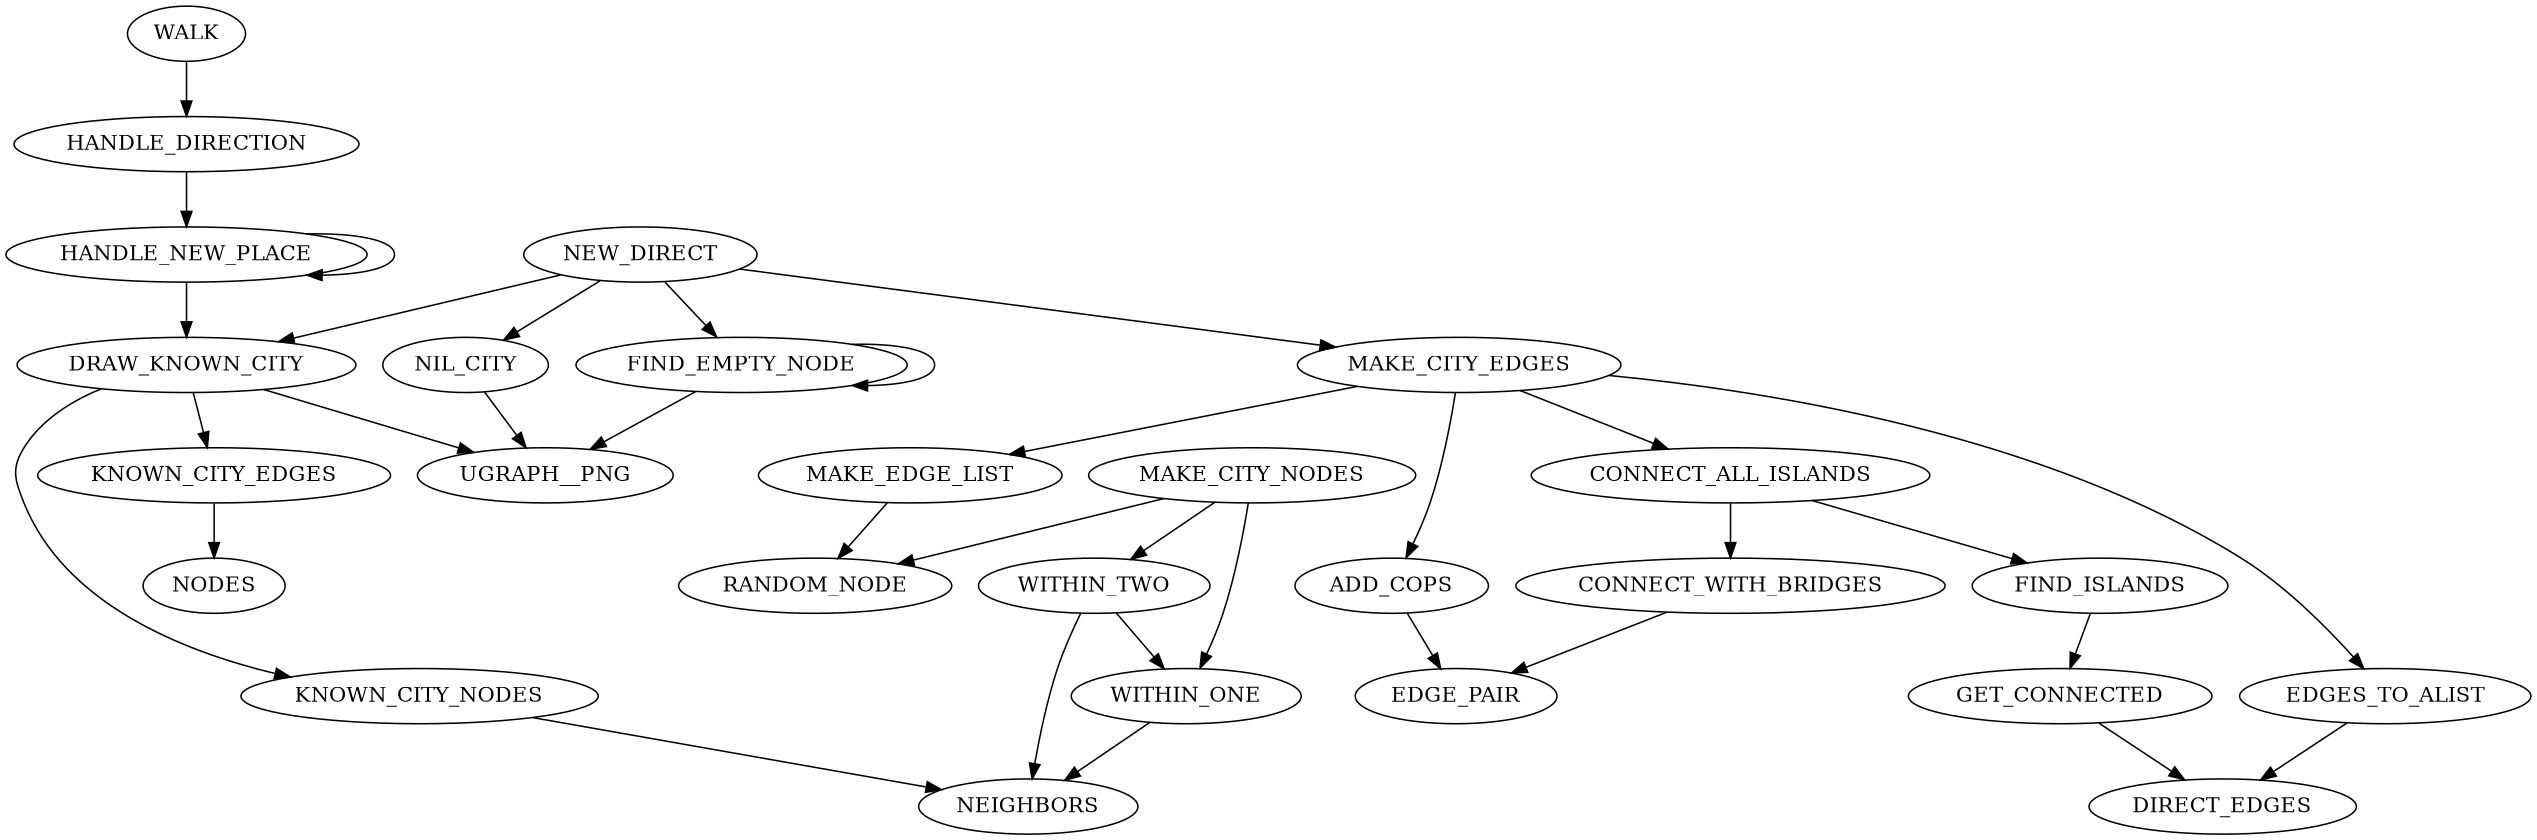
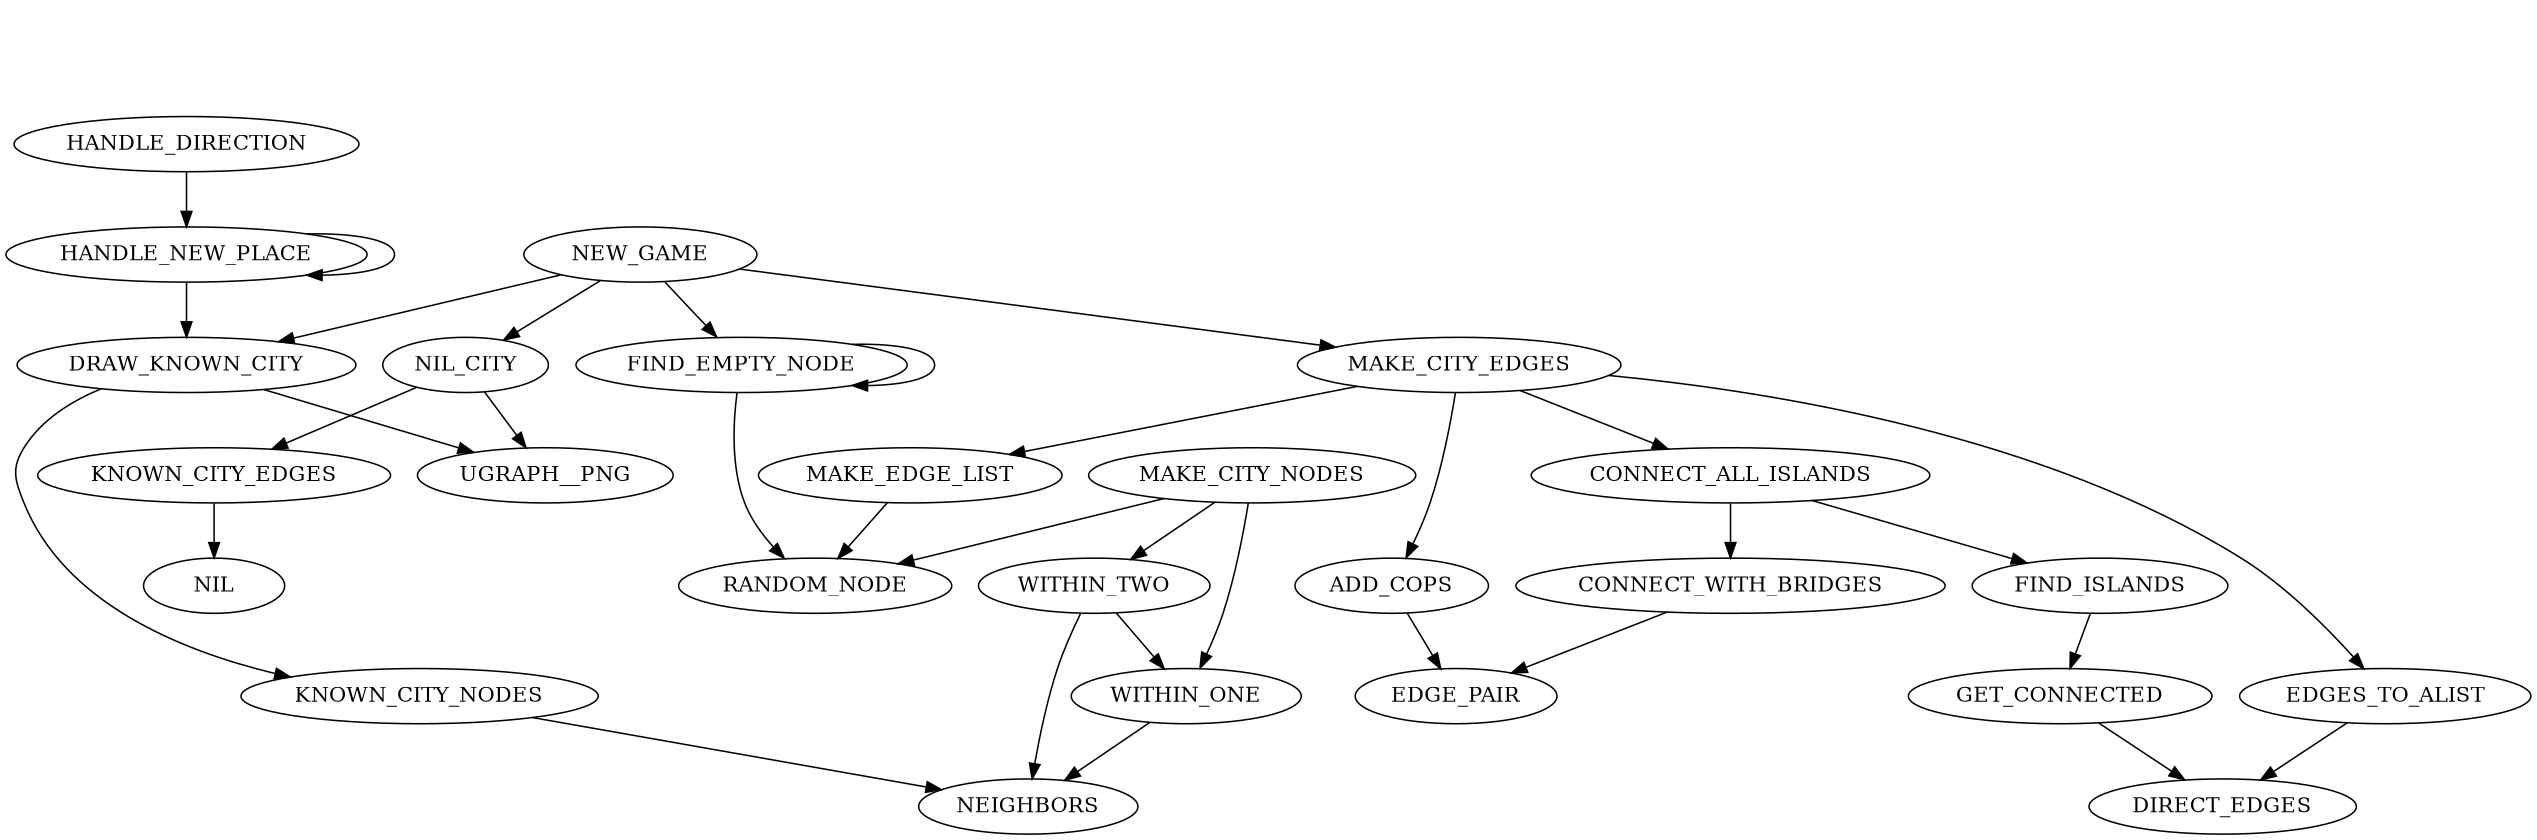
(187, 34) -> none
(640, 255) -> (640, 255)
(198, 413) -> (364, 410)
(650, 417) -> (737, 474)
(214, 586) -> (214, 586)
